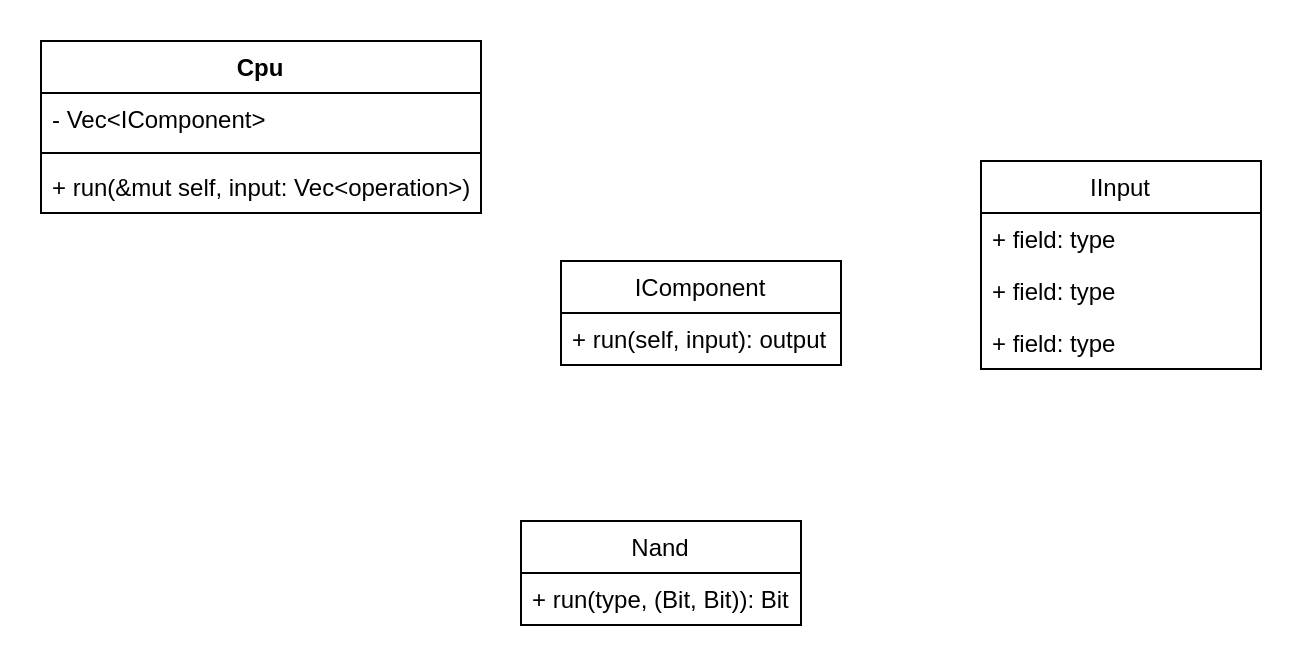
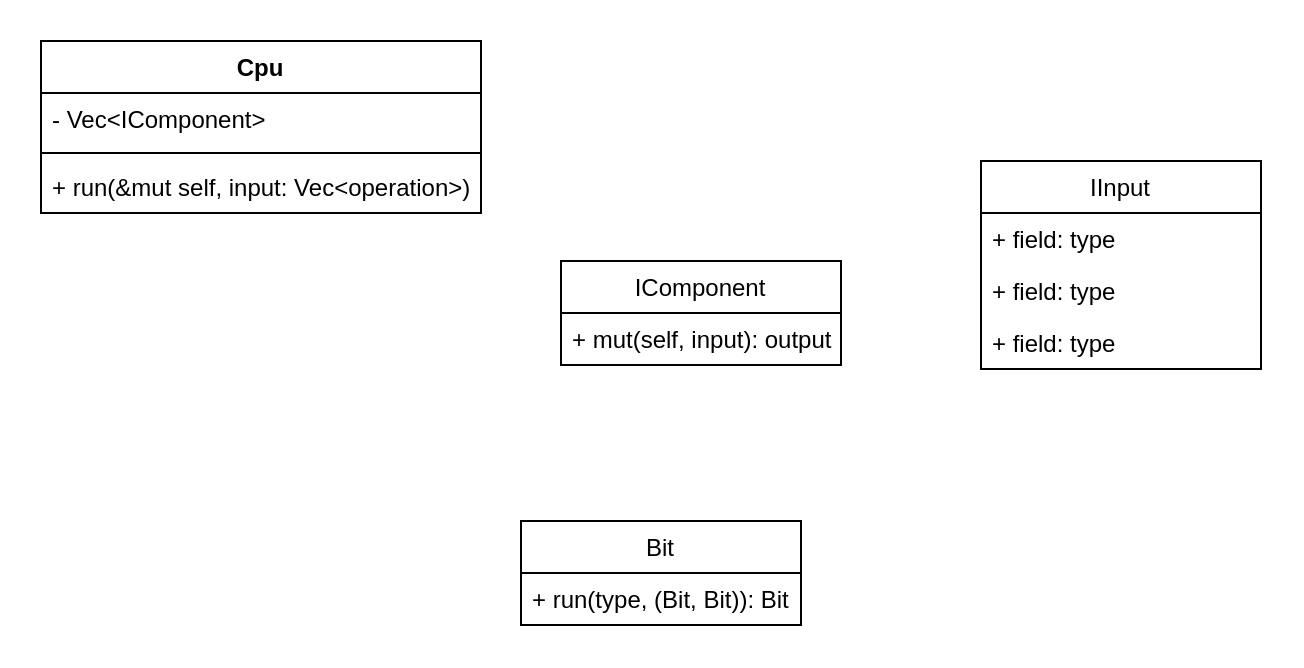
(725, 340) -> (725, 340)
(660, 548) -> (660, 548)
